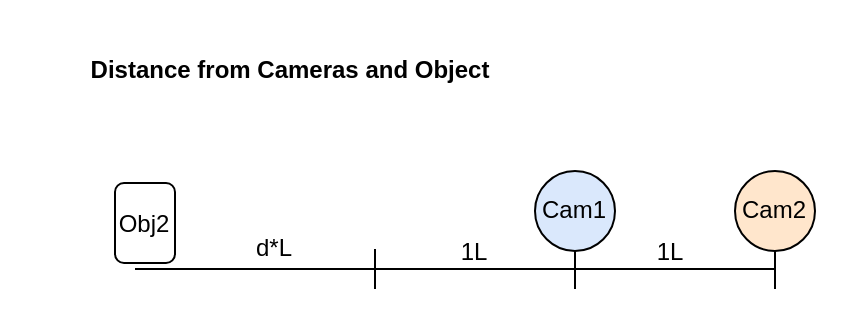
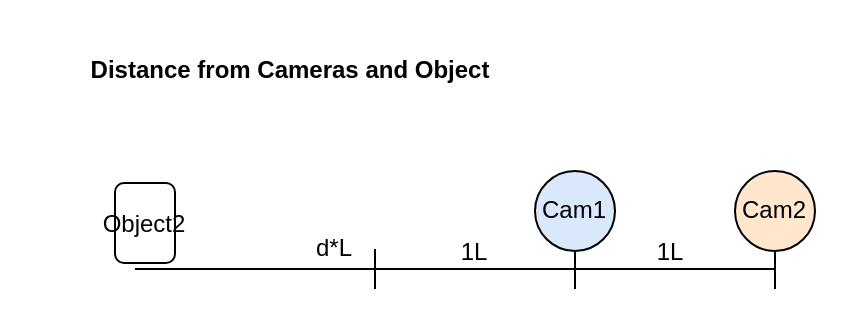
(145, 225) -> (145, 225)
(275, 249) -> (335, 249)
